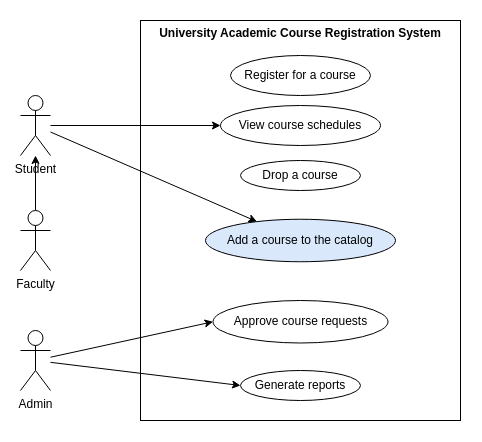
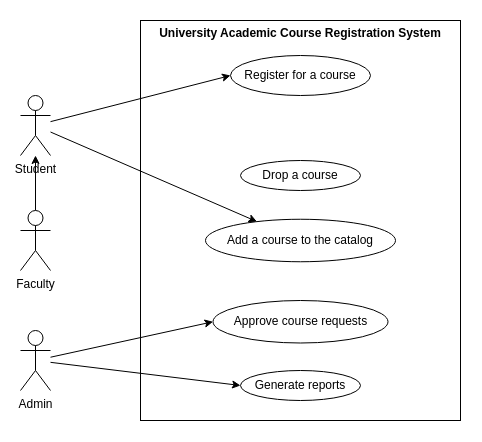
none -> (137, 99)
(132, 126) -> none
(301, 126) -> none
(301, 241) -> (301, 241)
